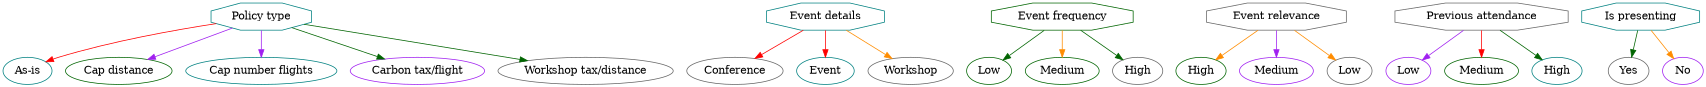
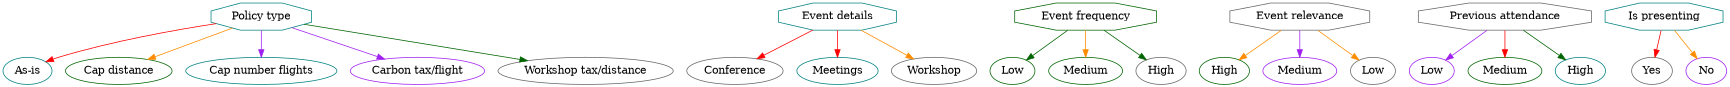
(1636, 40) -> (1659, 40)
(194, 42) -> (194, 42)
(335, 42) -> (335, 42)
(825, 71) -> (838, 71)
